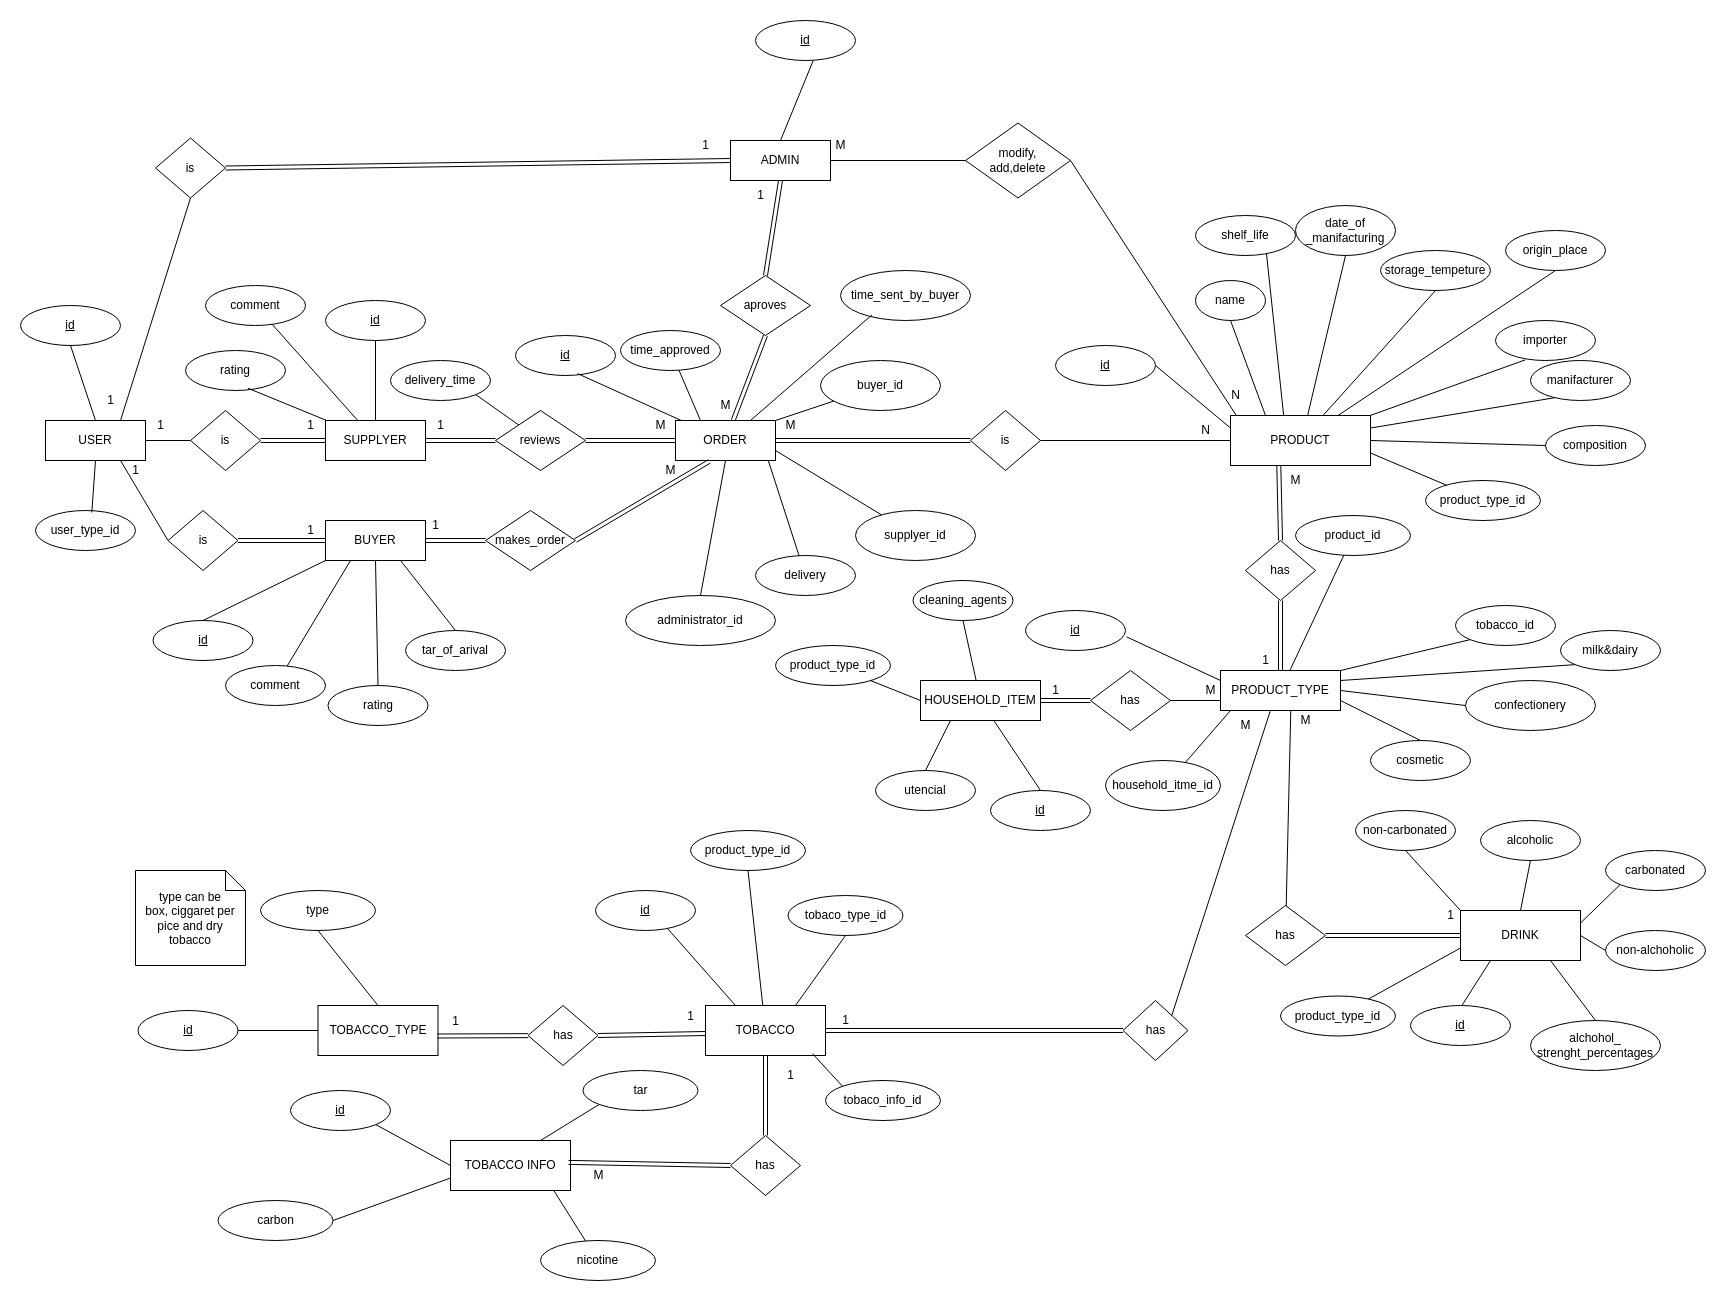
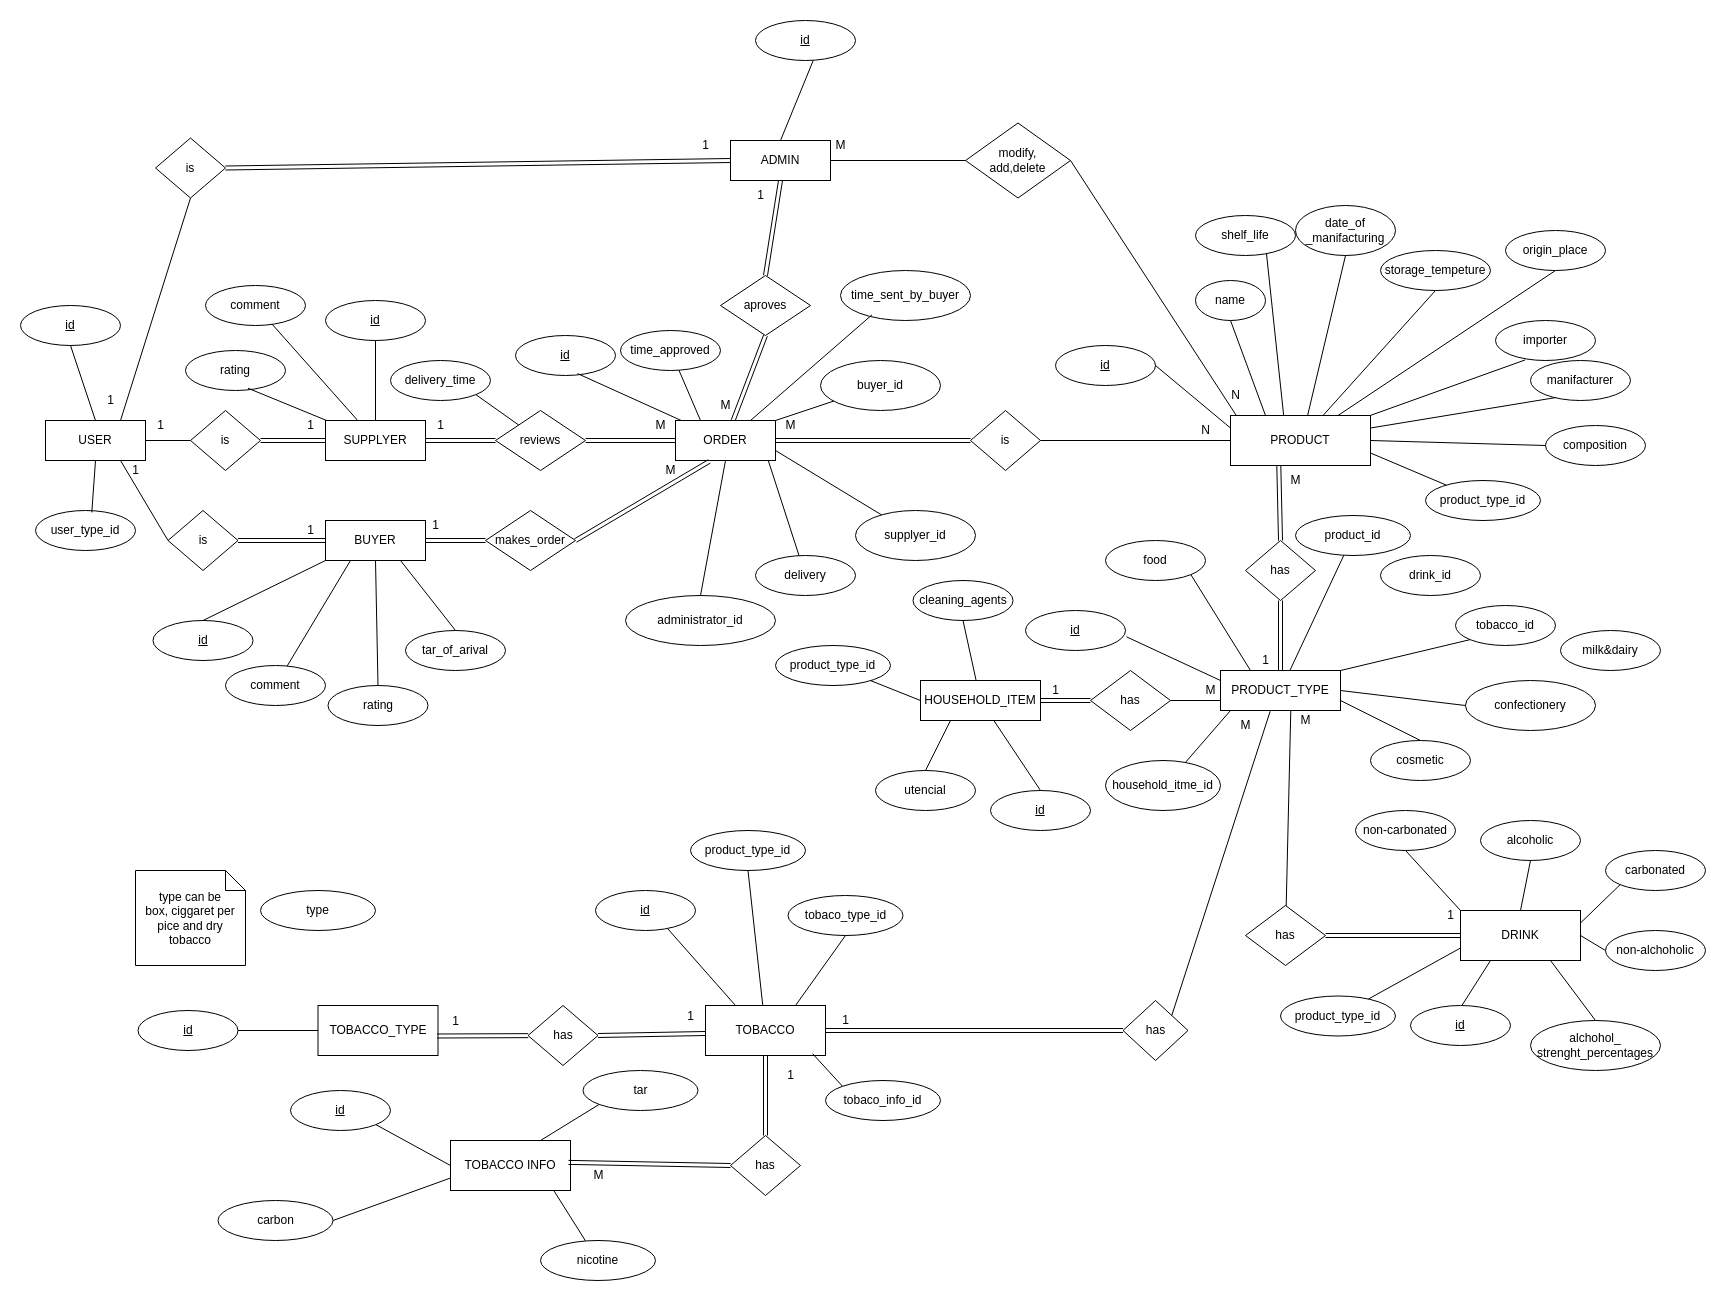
none -> (1156, 561)
none -> (1431, 576)
none -> (1221, 623)
(1457, 673) -> none
(348, 968) -> none
